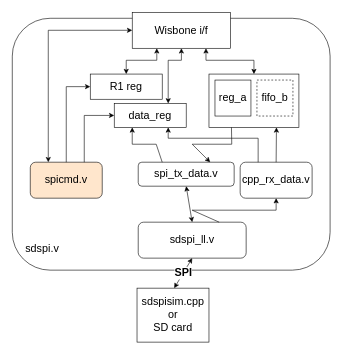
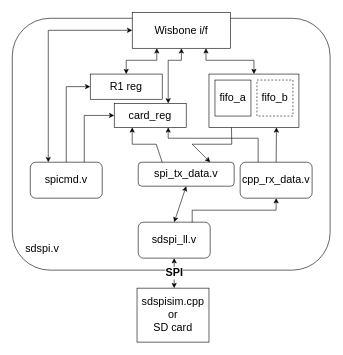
(233, 98) -> (233, 98)
(150, 116) -> (150, 116)
(66, 180) -> (66, 180)
(192, 240) -> (174, 240)
